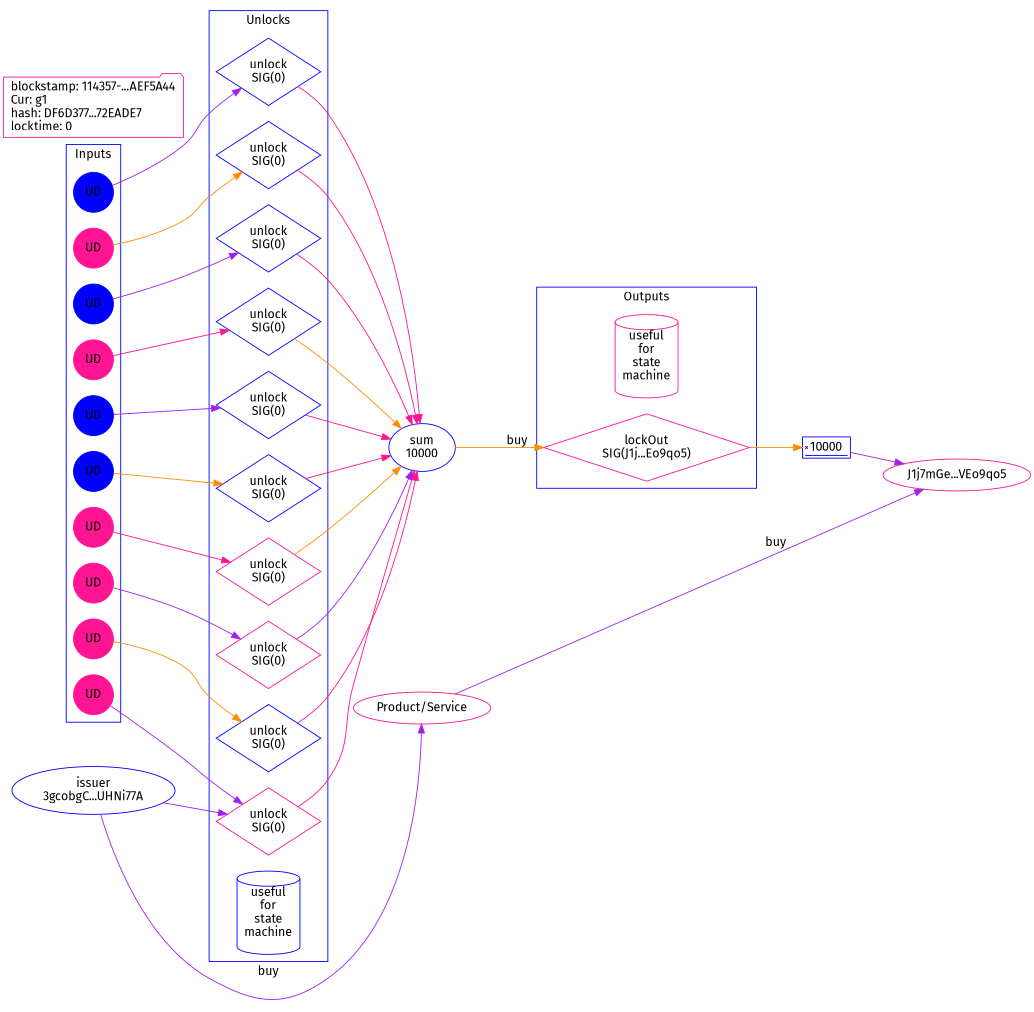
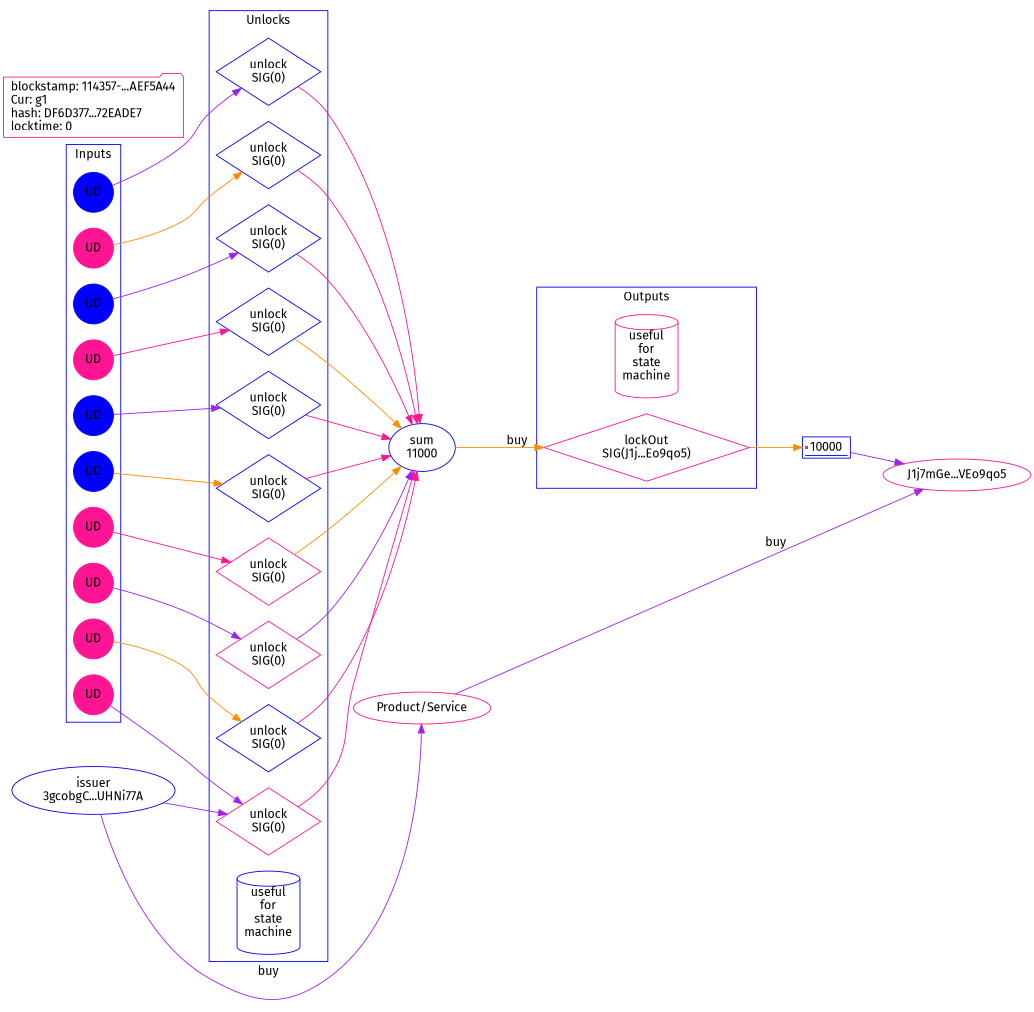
(422, 448) -> (422, 448)
